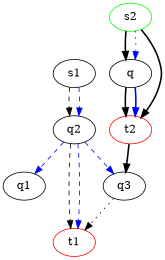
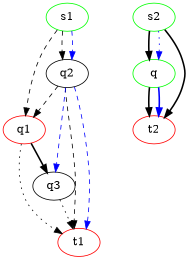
none -> (36, 67)
(74, 74) -> (67, 17)
(131, 74) -> (154, 74)
(128, 154) -> (37, 154)
(52, 155) -> (48, 99)
(24, 186) -> (24, 130)
none -> (23, 193)
